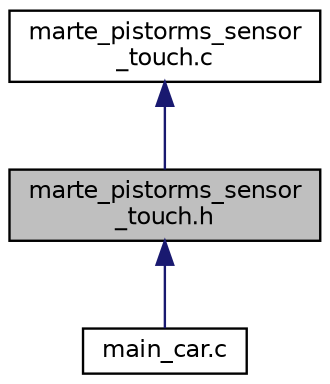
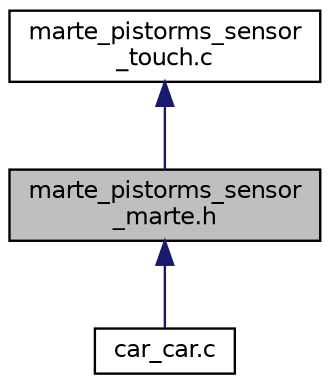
(165, 205) -> (165, 205)
(165, 351) -> (165, 351)
